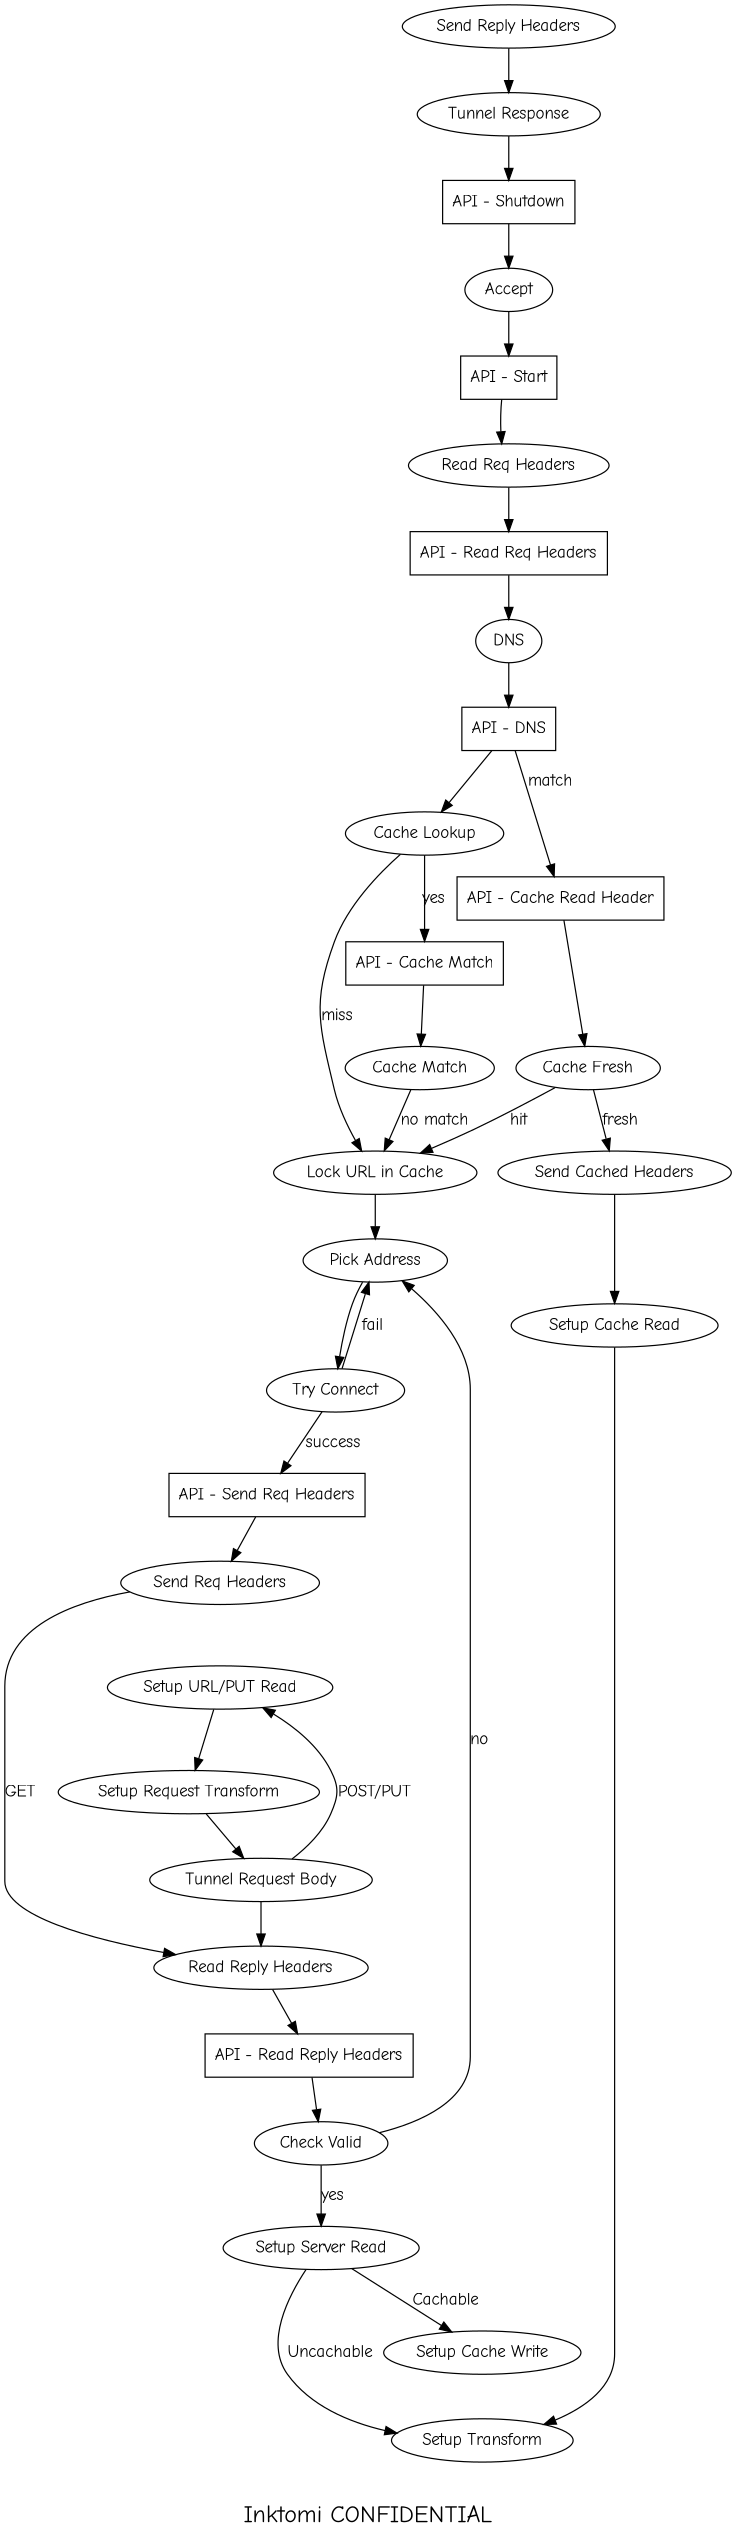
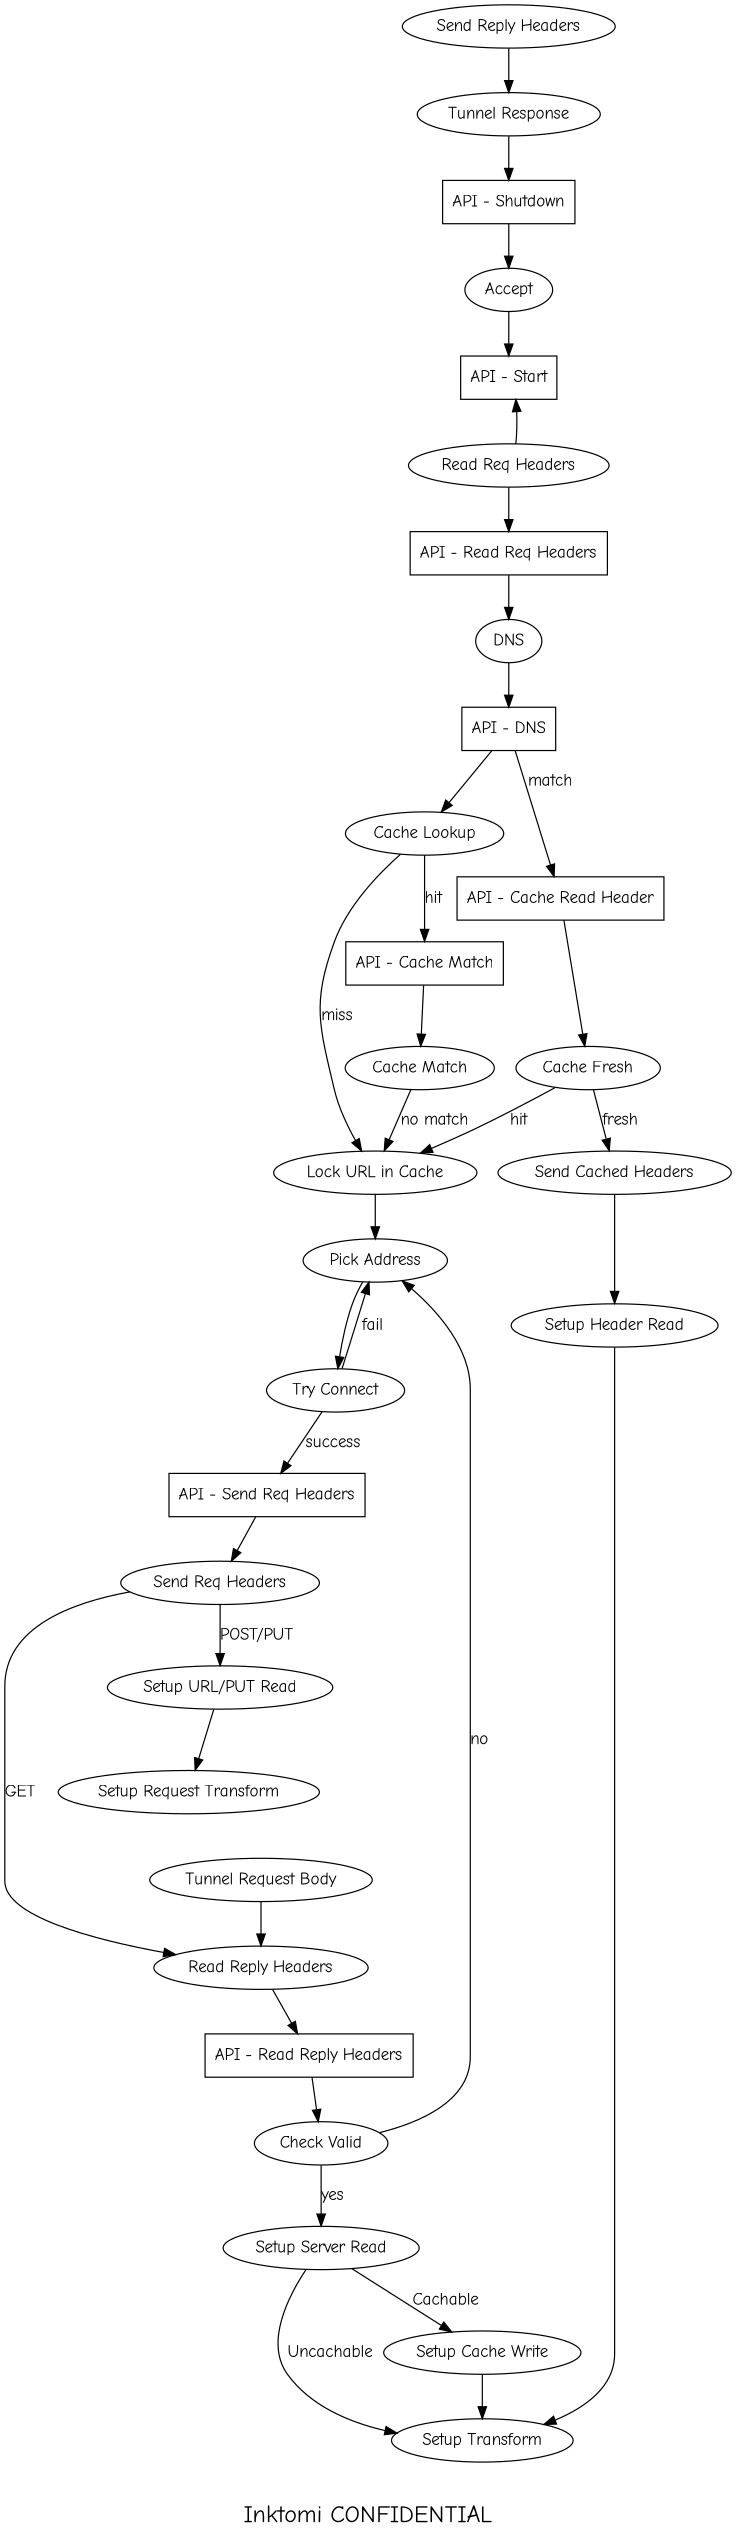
(501, 416) -> (517, 428)
(434, 898) -> (434, 898)
(615, 1325) -> (615, 1325)
(335, 1782) -> (220, 1629)
(221, 1831) -> none
none -> (482, 2391)
